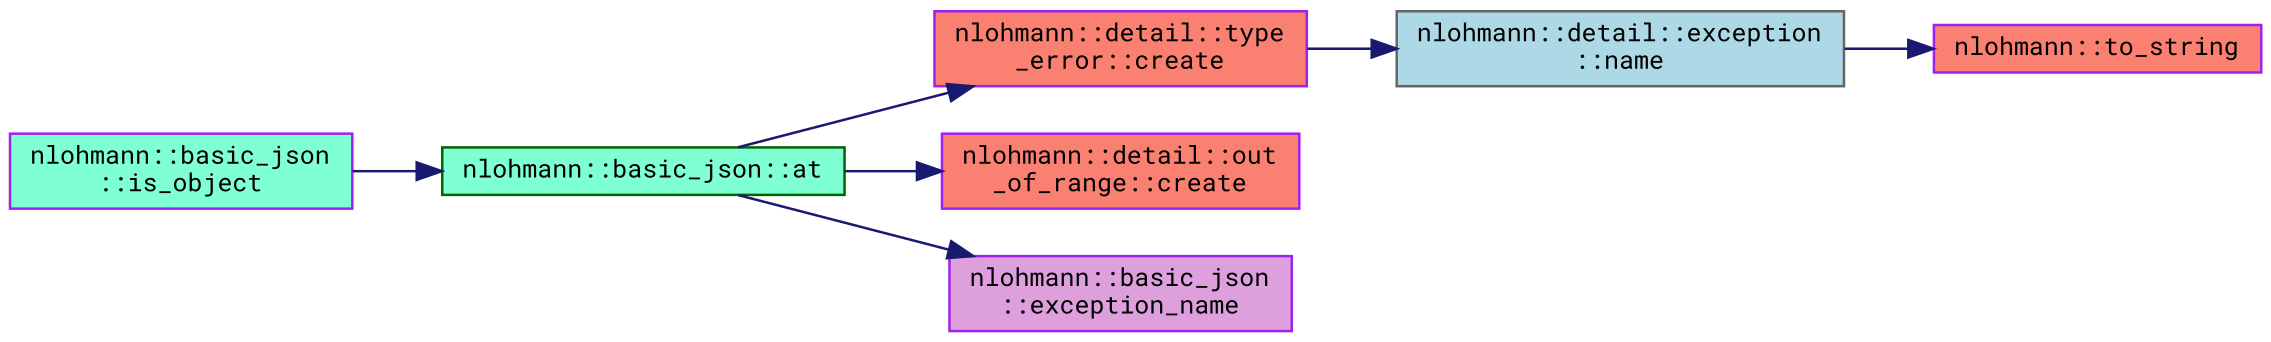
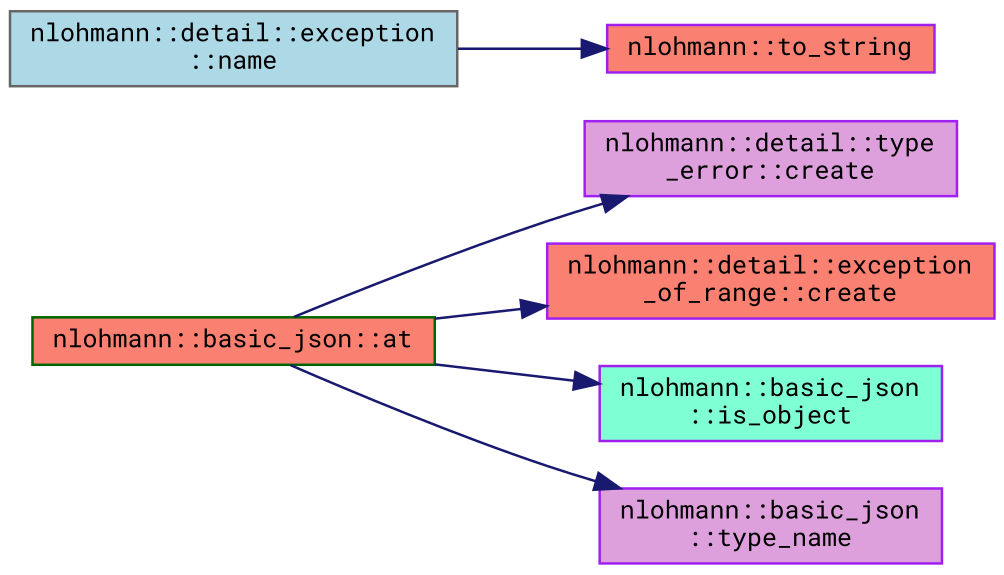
(1121, 49) -> (771, 159)
(1339, 49) -> none
(385, 171) -> (505, 373)
(643, 171) -> (234, 341)
(1121, 171) -> (771, 281)
(1121, 294) -> (771, 526)
